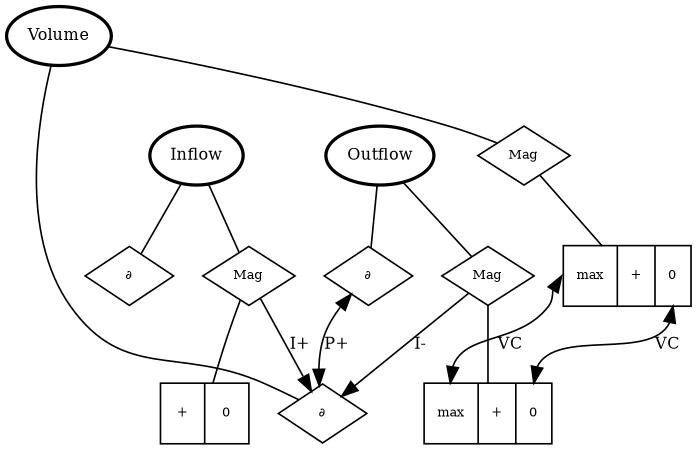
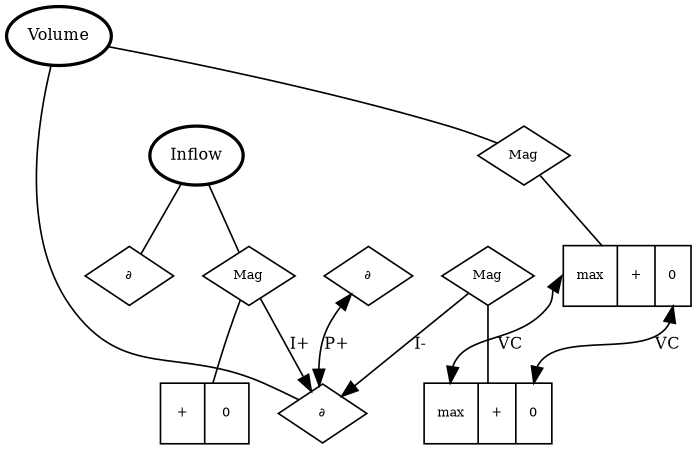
(380, 156) -> none
